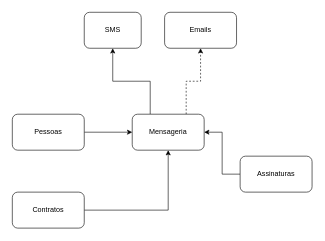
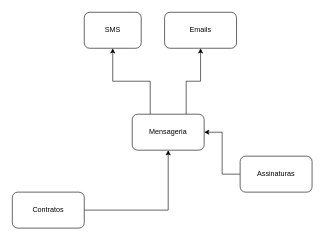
(191, 81) -> (191, 81)
(48, 132) -> none
(126, 132) -> none
